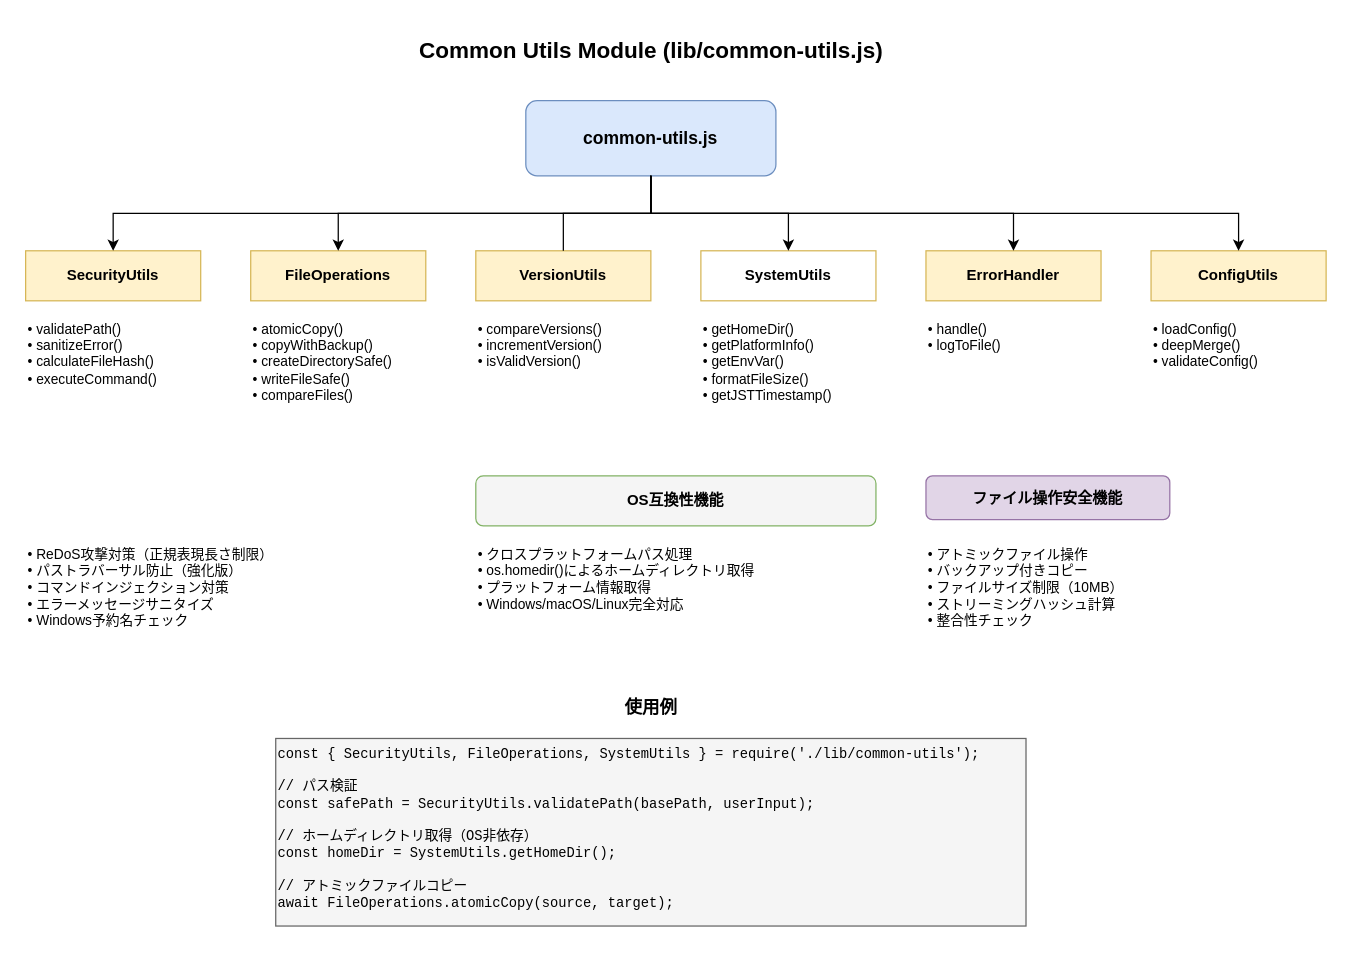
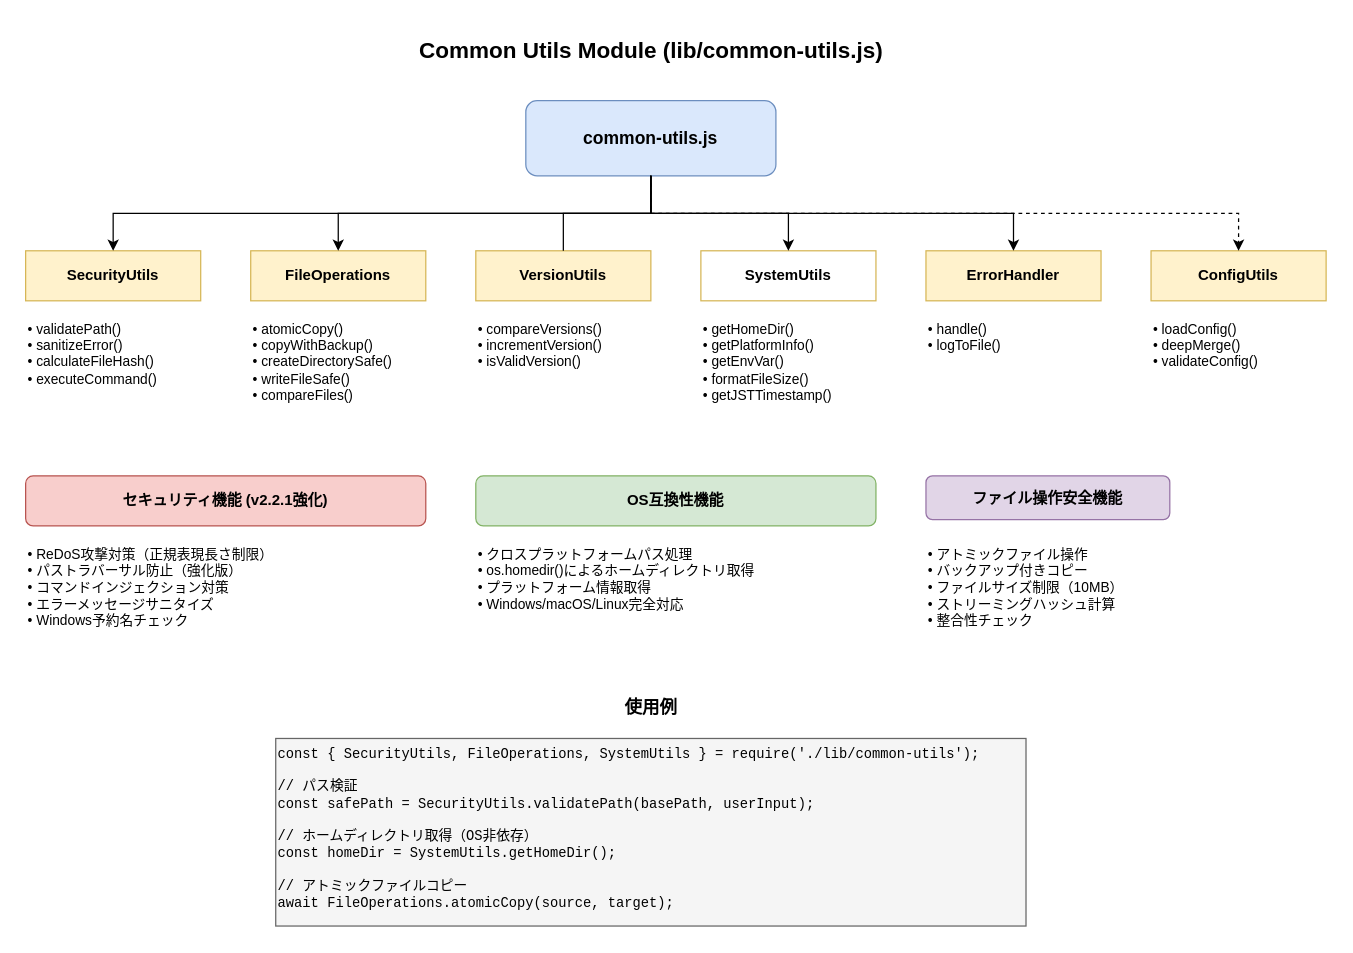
(1141, 213) -> (1141, 213)
none -> (226, 501)
(676, 501) -> (676, 501)
